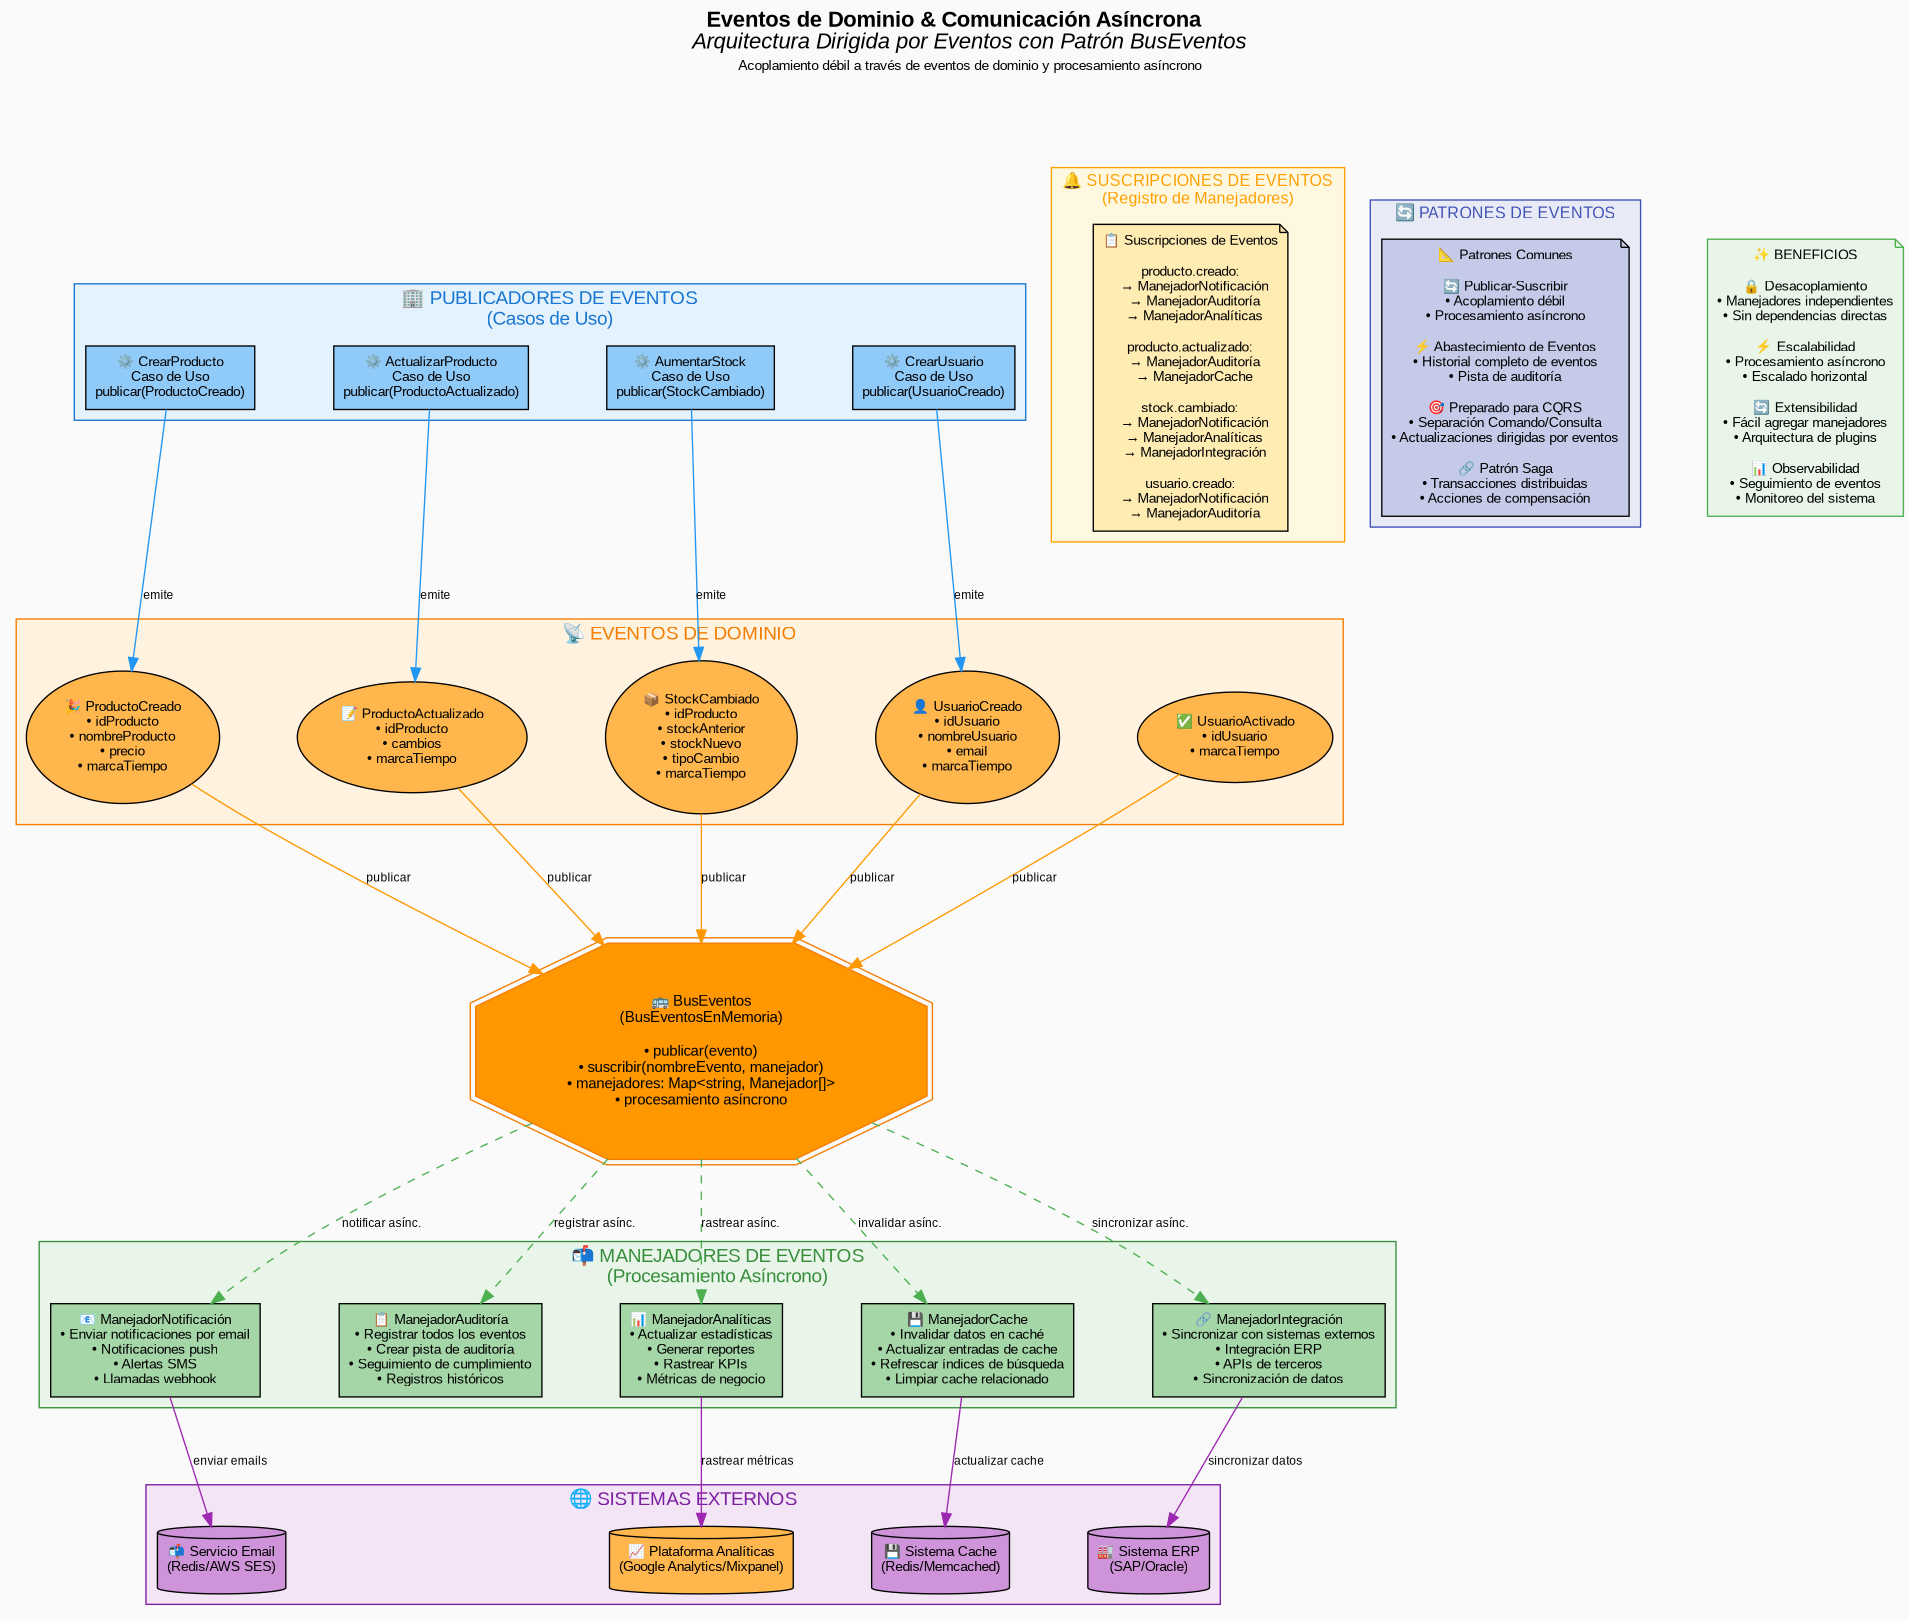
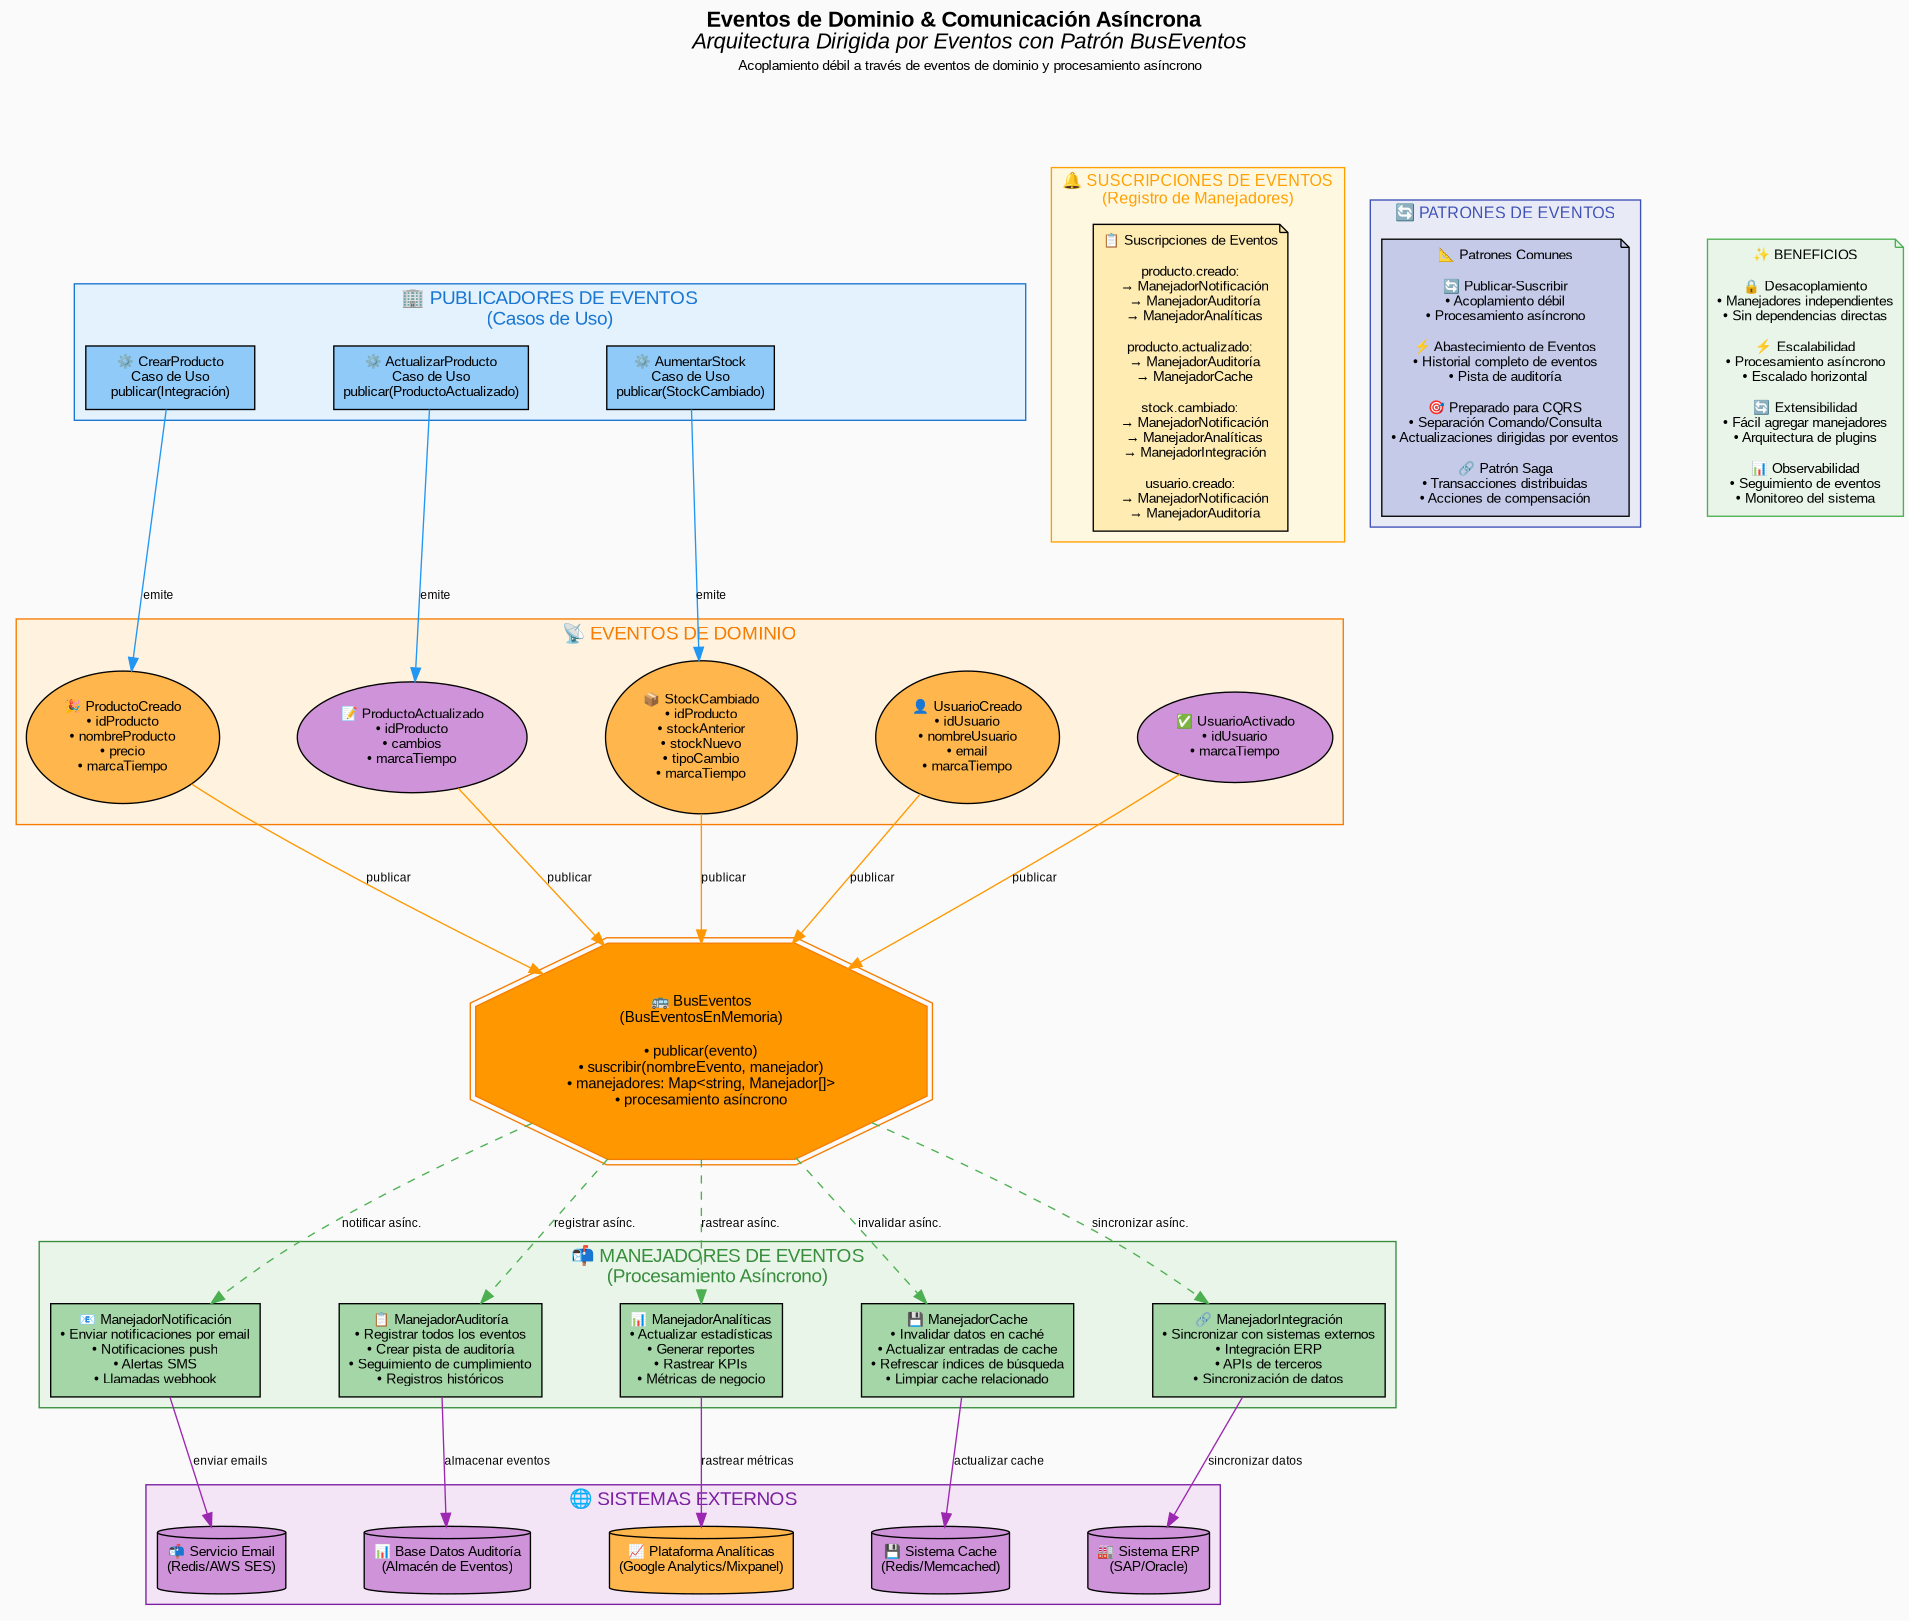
(170, 378) -> (170, 378)
(934, 378) -> none
(412, 737) -> (412, 737)
(1235, 737) -> (1235, 737)
none -> (447, 1560)
